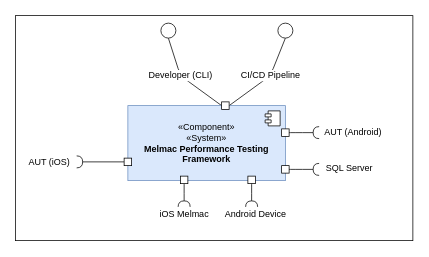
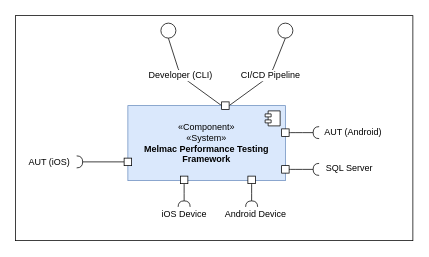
(185, 214) -> (185, 214)
